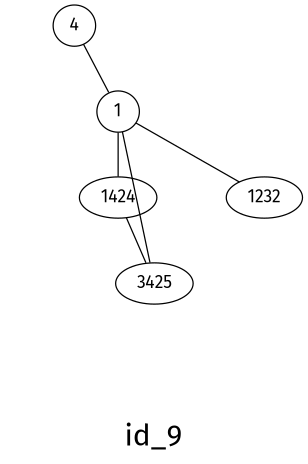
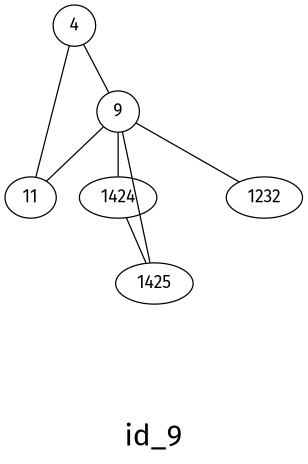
(118, 112) -> (118, 112)
none -> (31, 198)
(154, 283) -> (154, 283)
